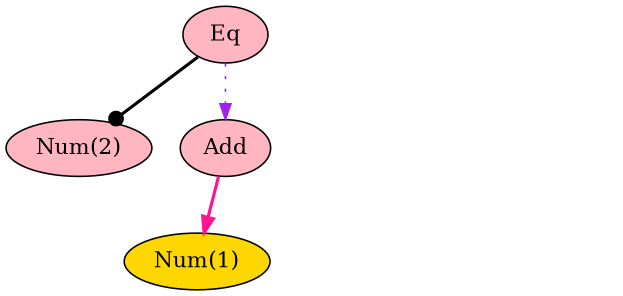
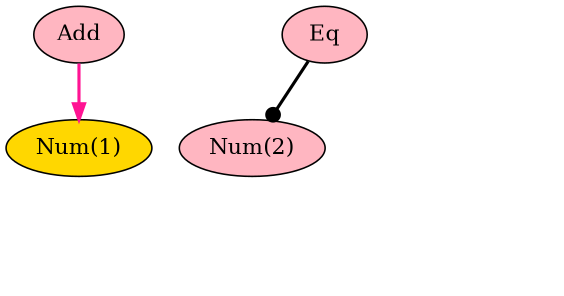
(225, 84) -> none
